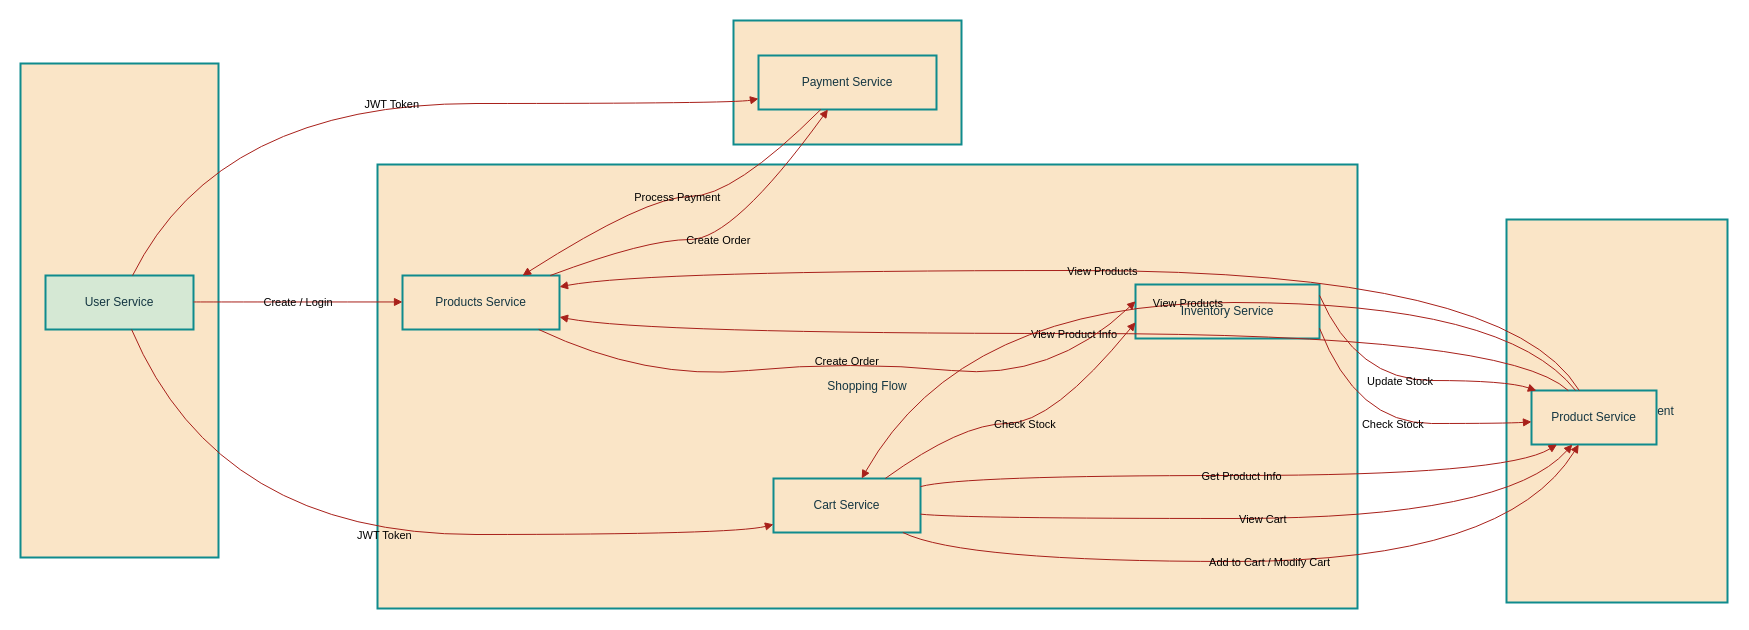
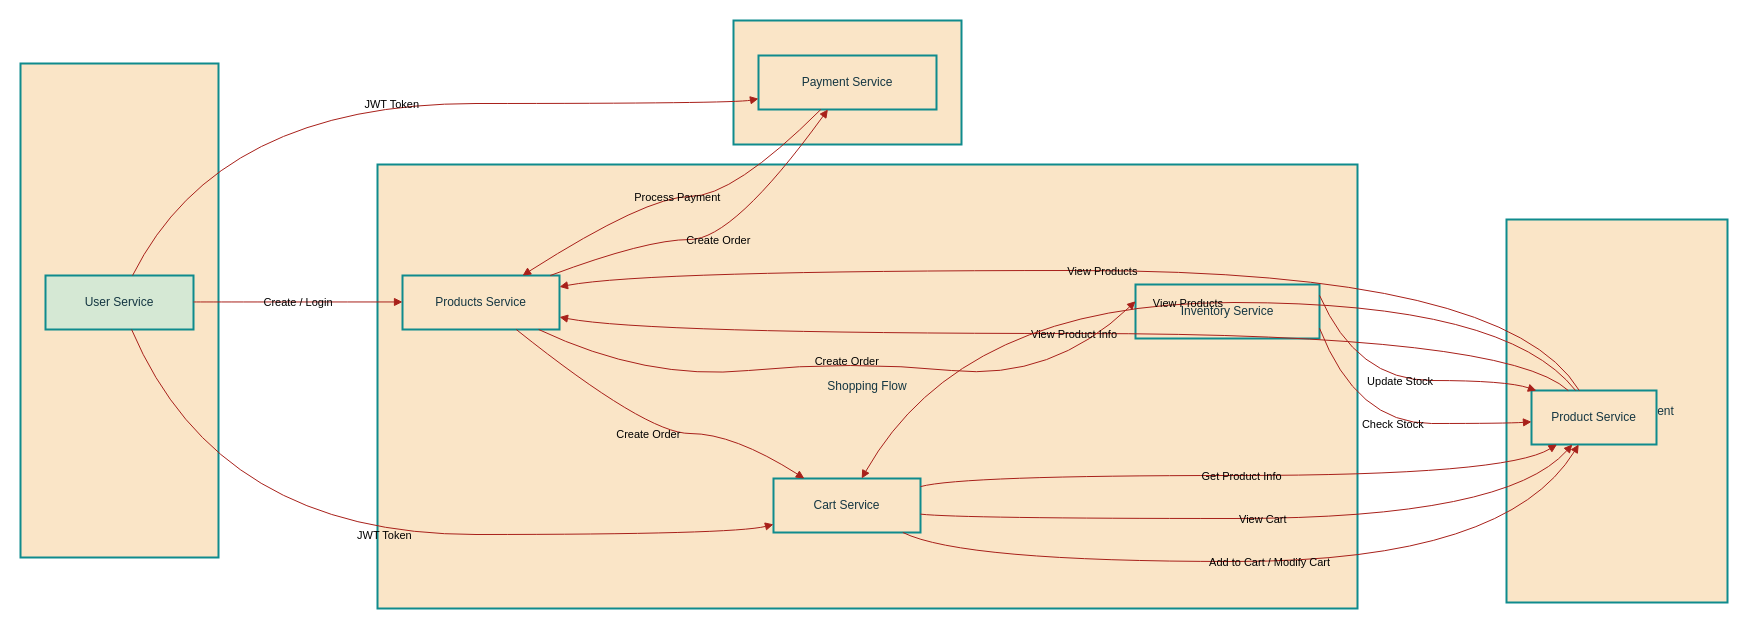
none -> (646, 419)
(1019, 422) -> none
